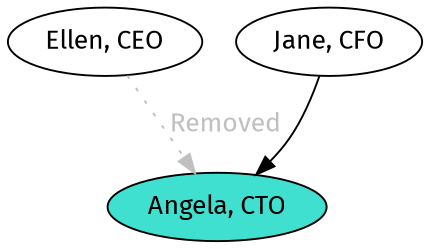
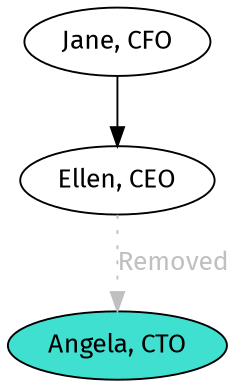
(300, 122) -> (117, 102)
